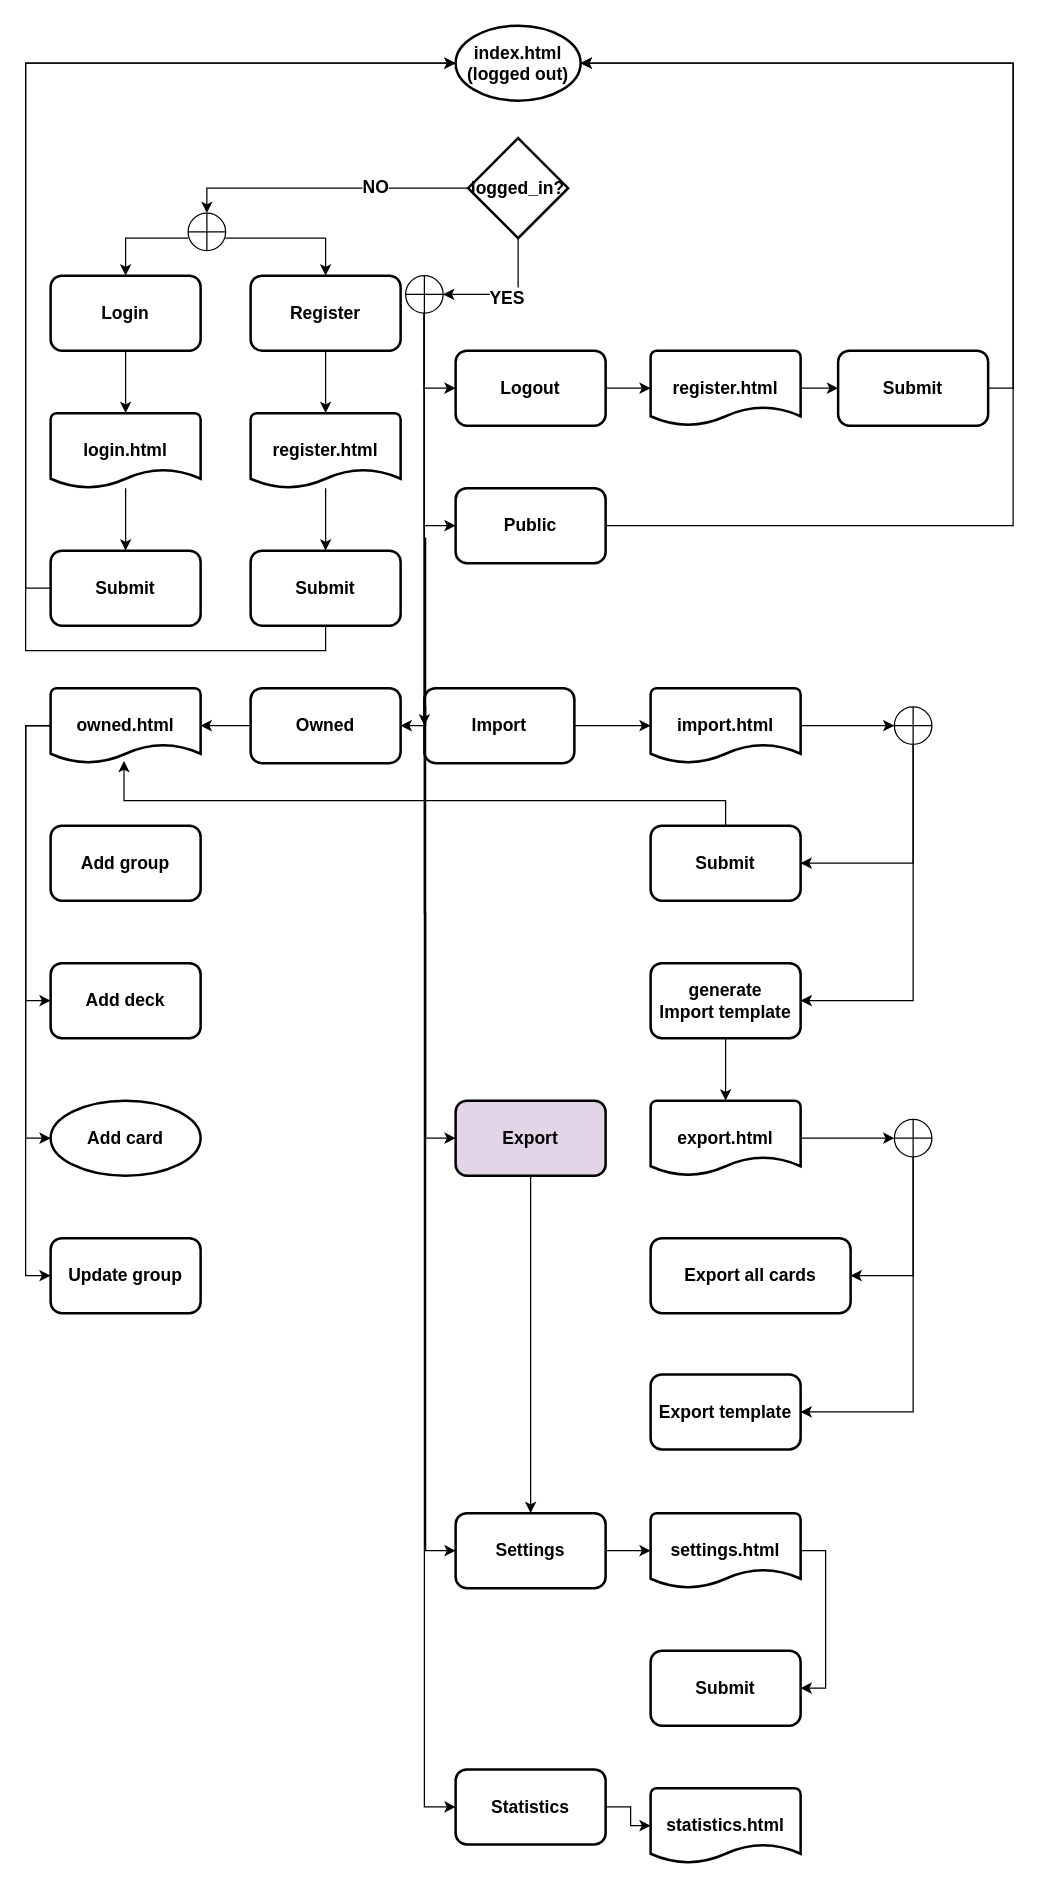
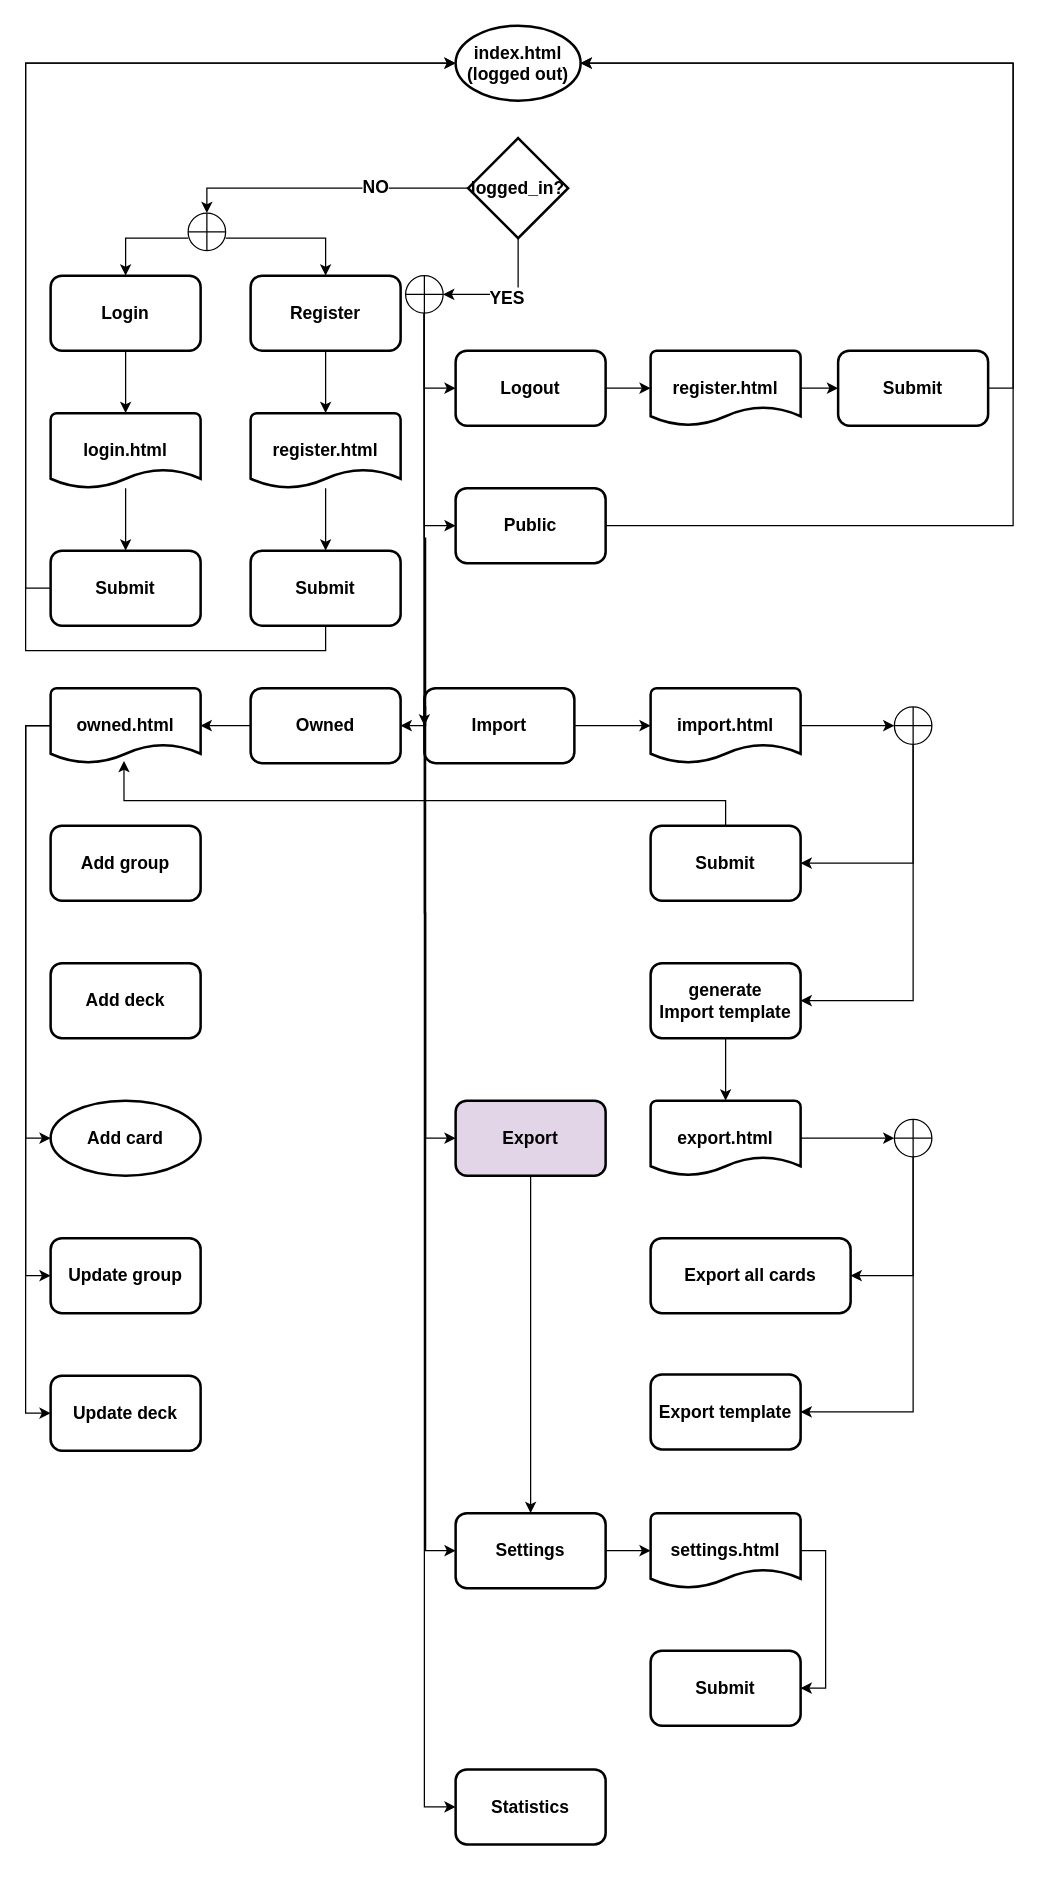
(35, 1001) -> none
none -> (26, 1354)
none -> (126, 1413)
(631, 1809) -> none
(726, 1826) -> none
